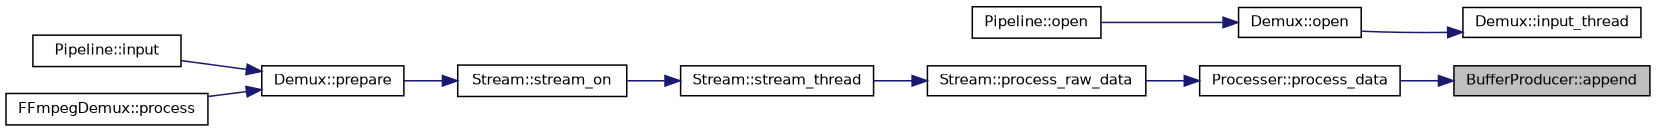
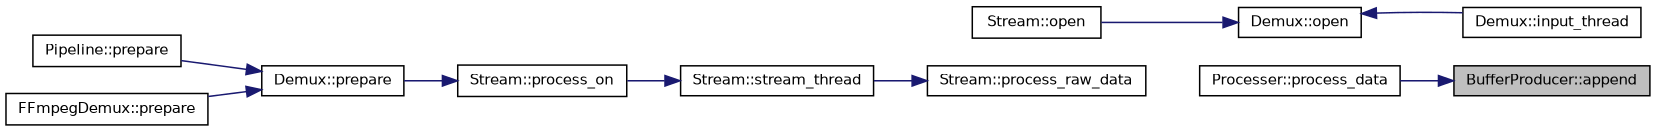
(1037, 22) -> (1037, 22)
(1404, 32) -> (1420, 12)
(107, 51) -> (107, 51)
(542, 81) -> (542, 81)
(1165, 81) -> none
(107, 109) -> (107, 109)
